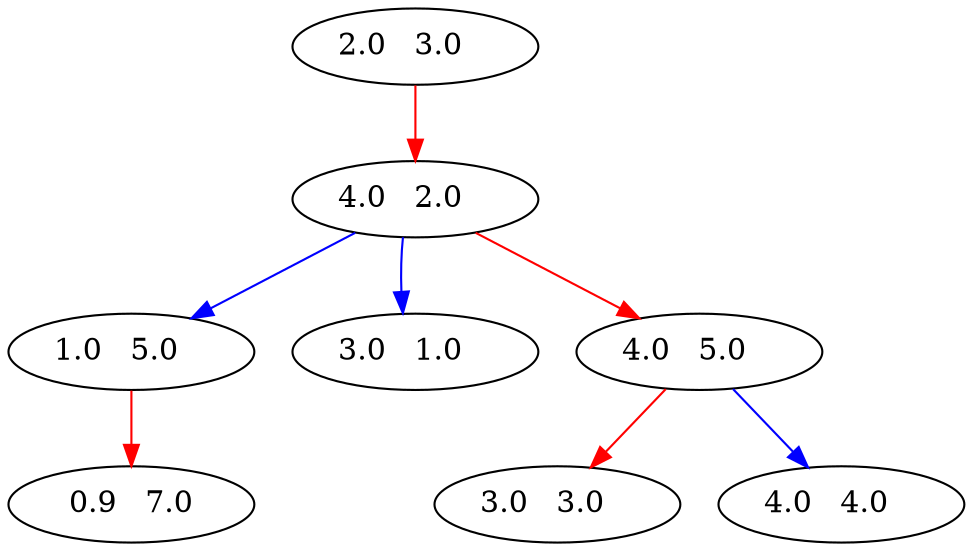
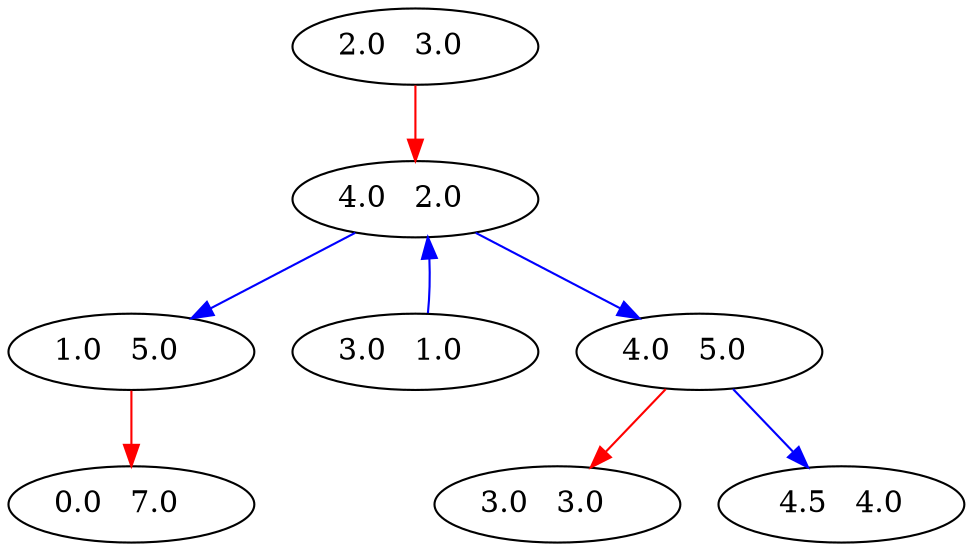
(401, 264) -> (430, 286)
(548, 271) -> (548, 271)
(131, 504) -> (131, 504)
(841, 504) -> (841, 504)
